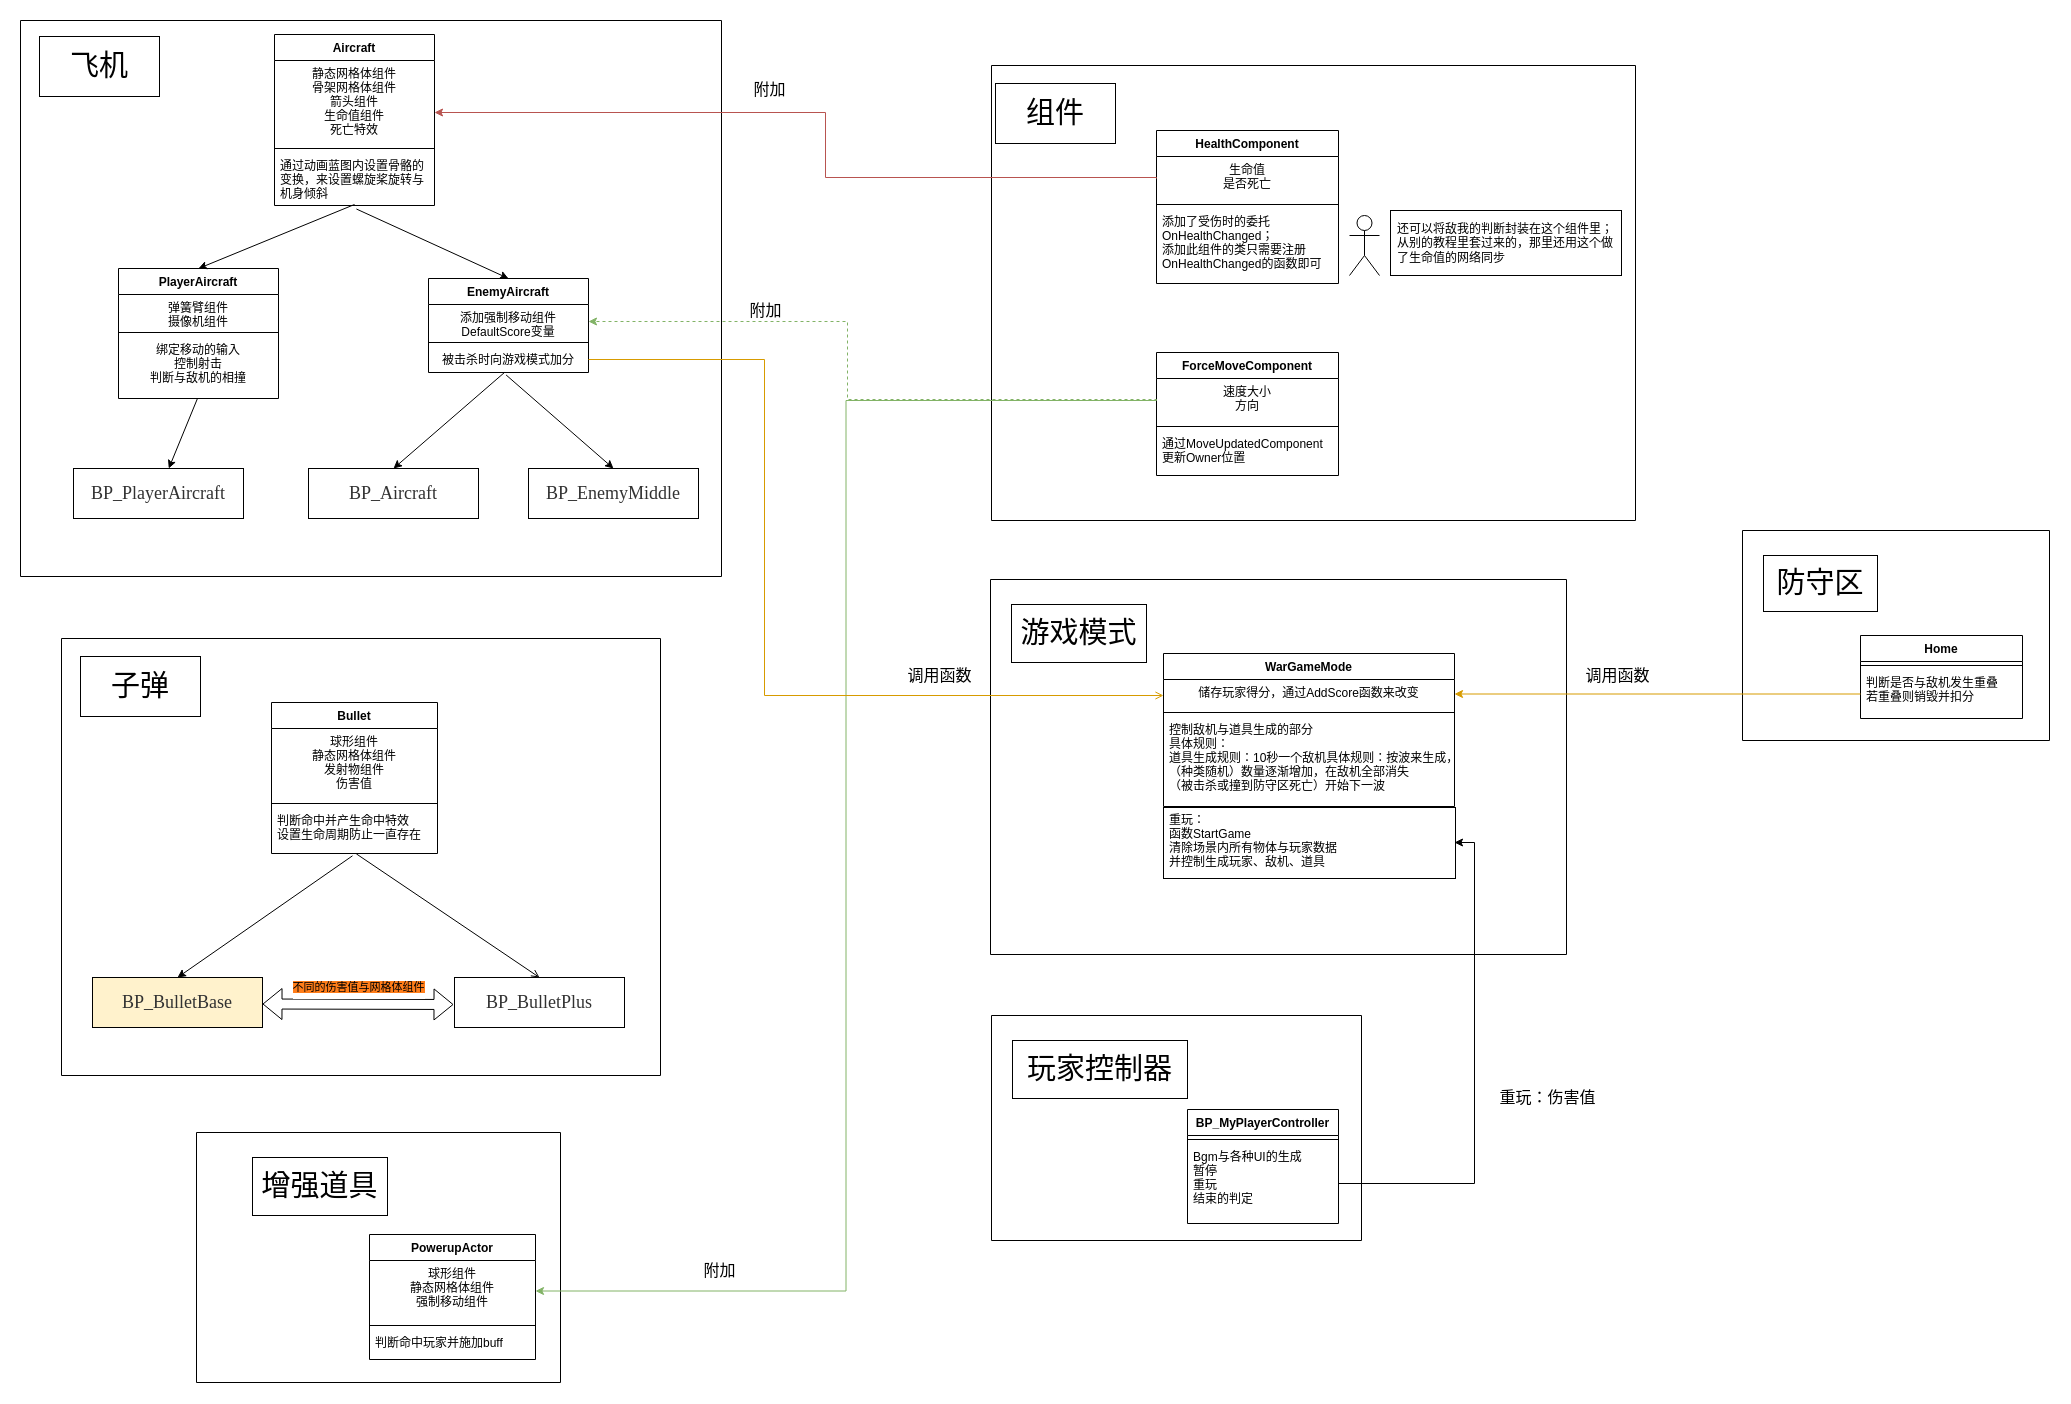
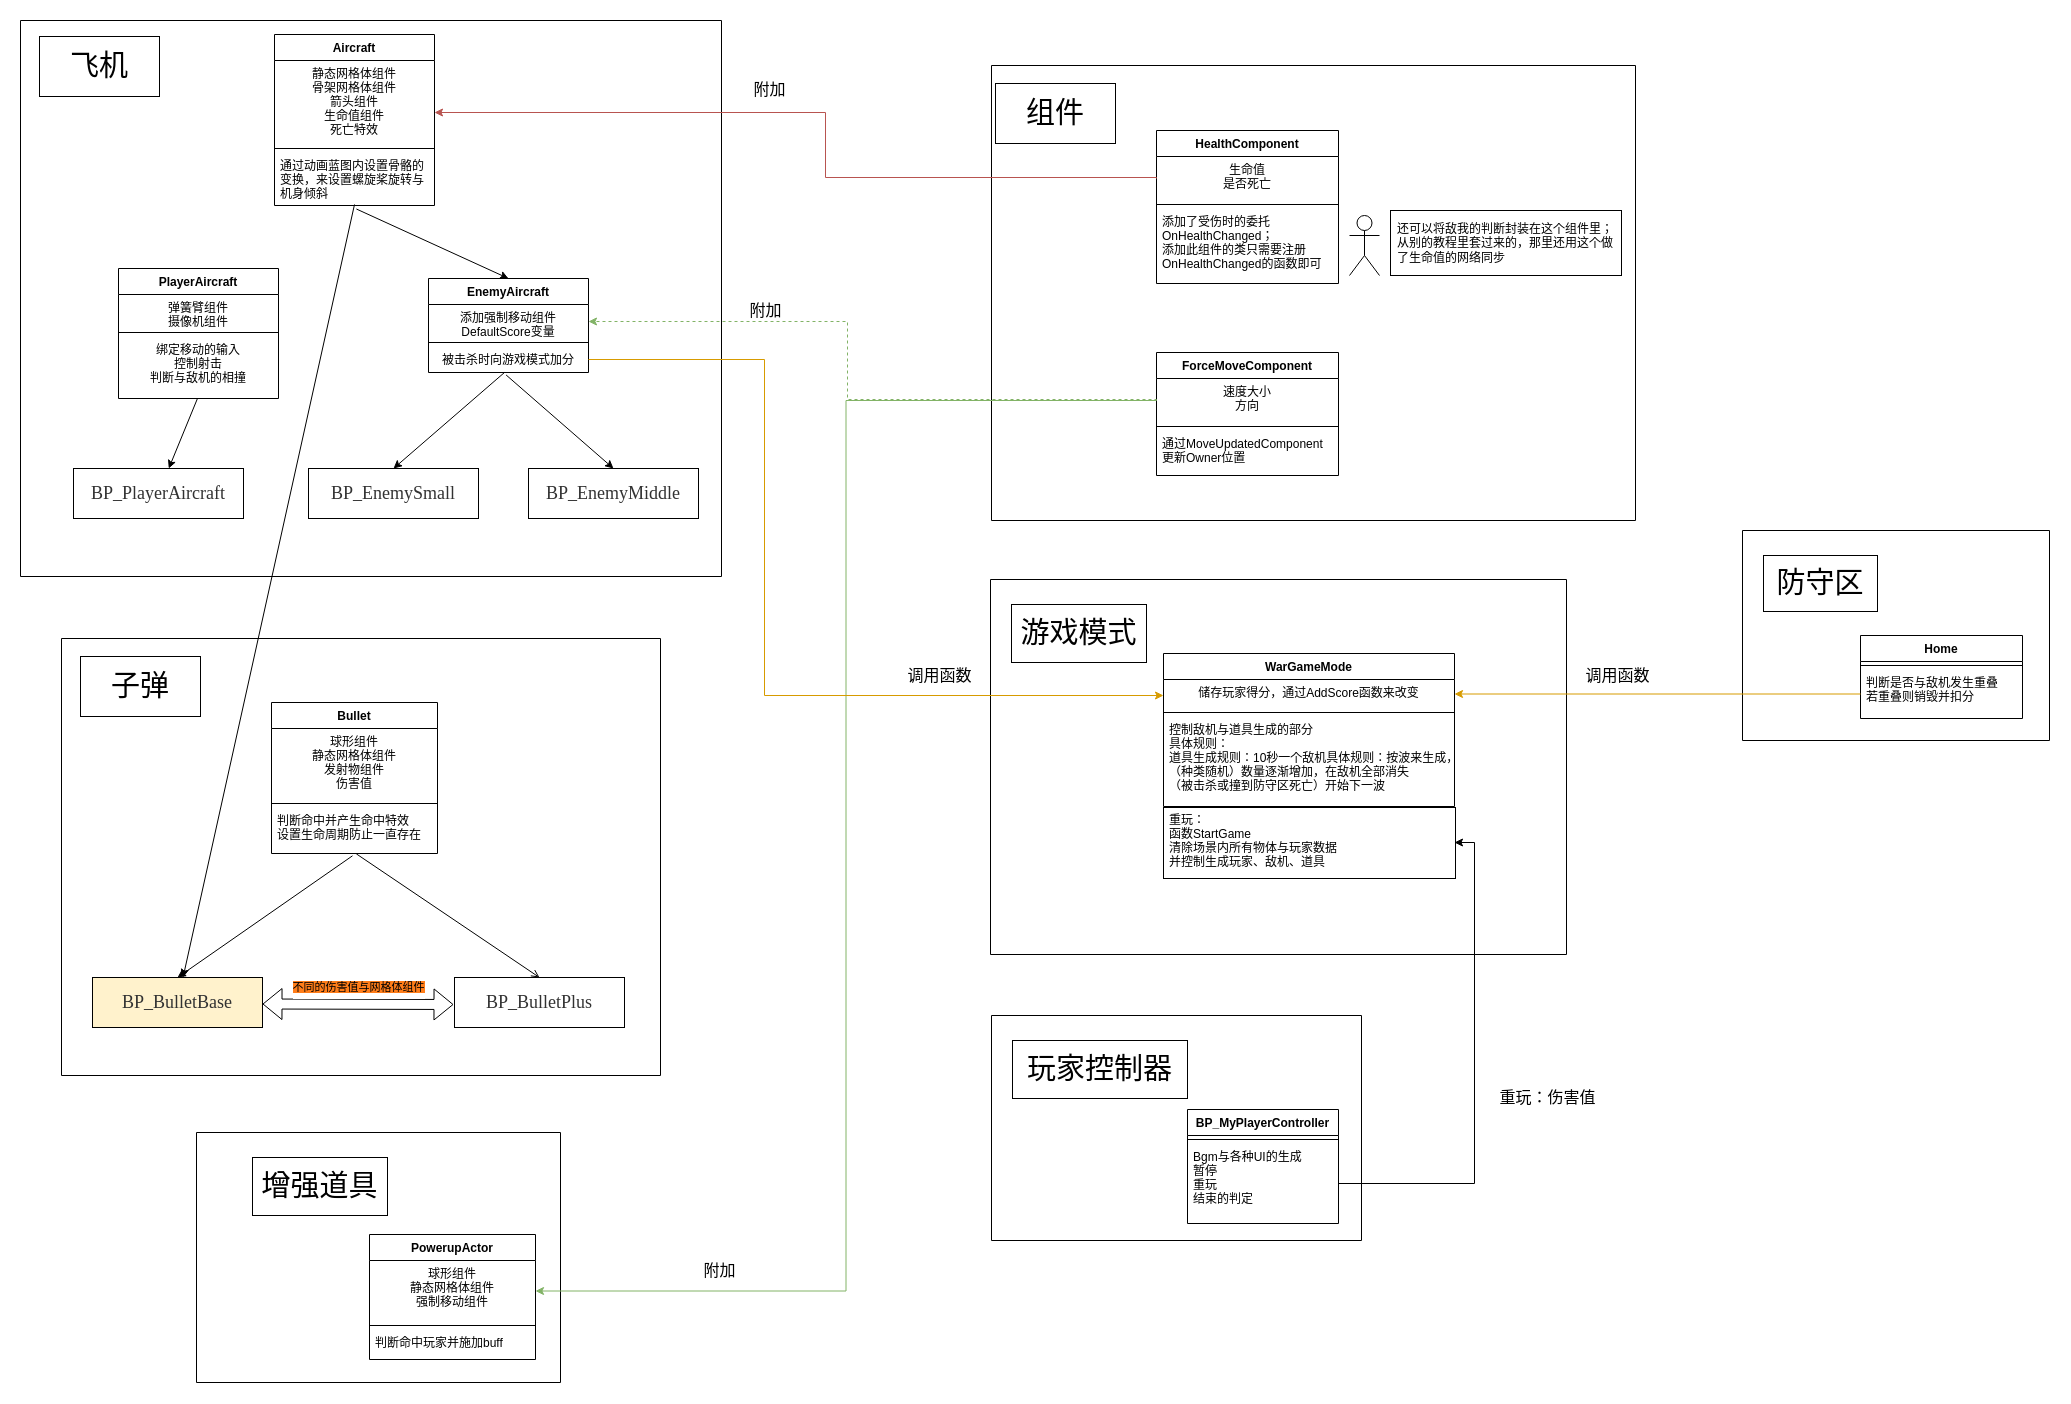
(277, 236) -> (270, 587)
(394, 494) -> (394, 494)
(1156, 696) -> (1155, 696)
